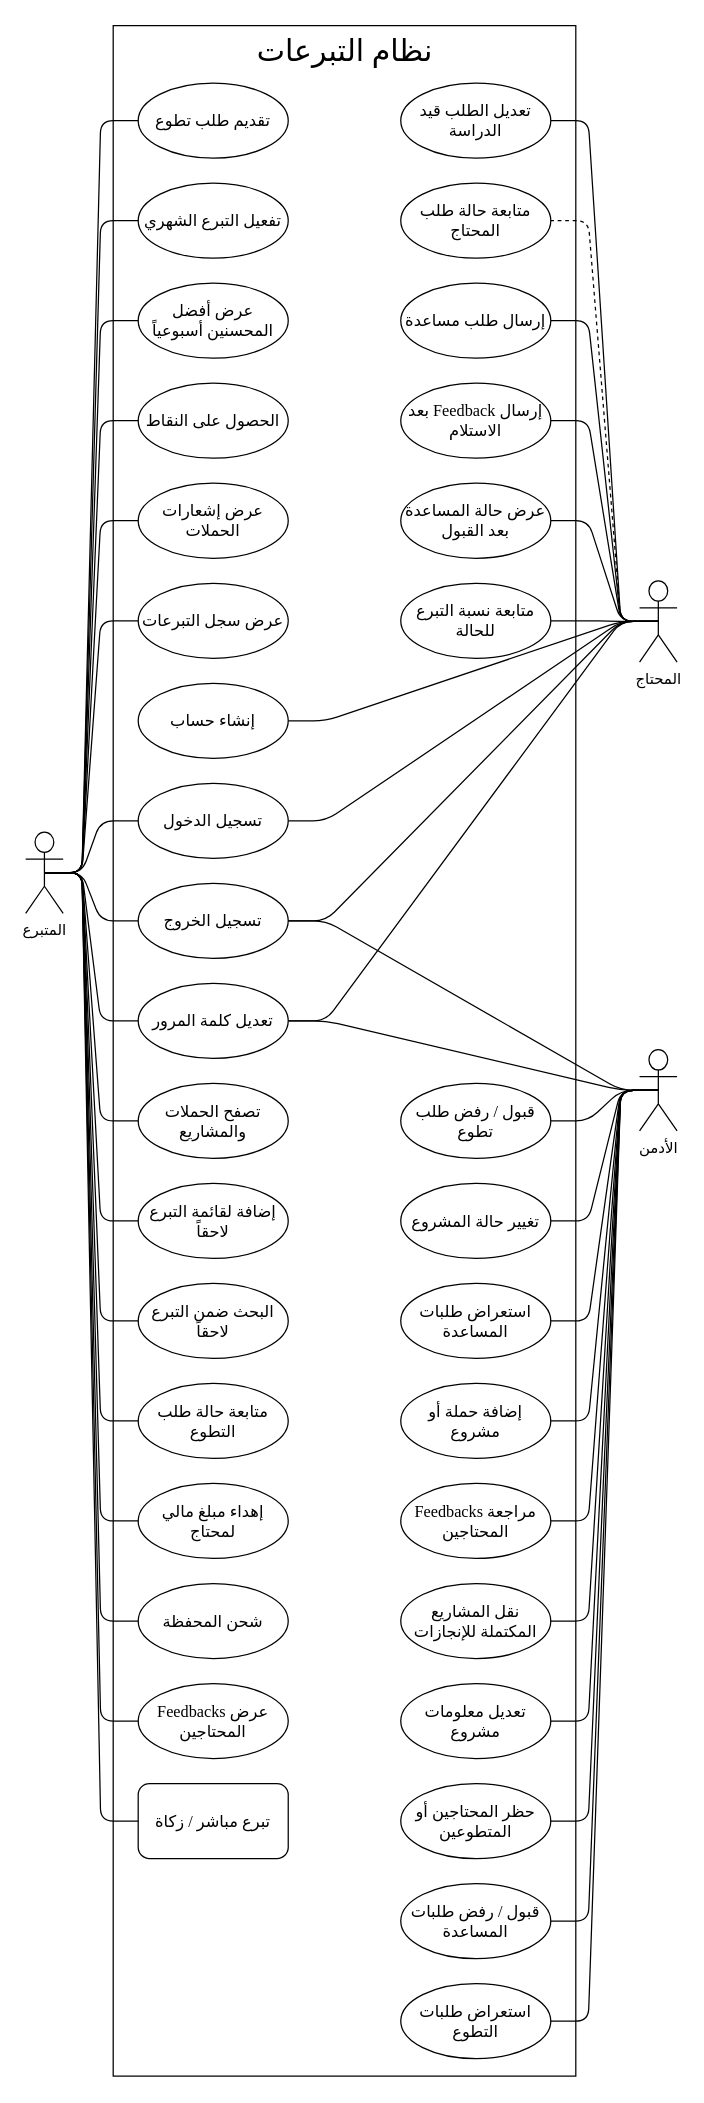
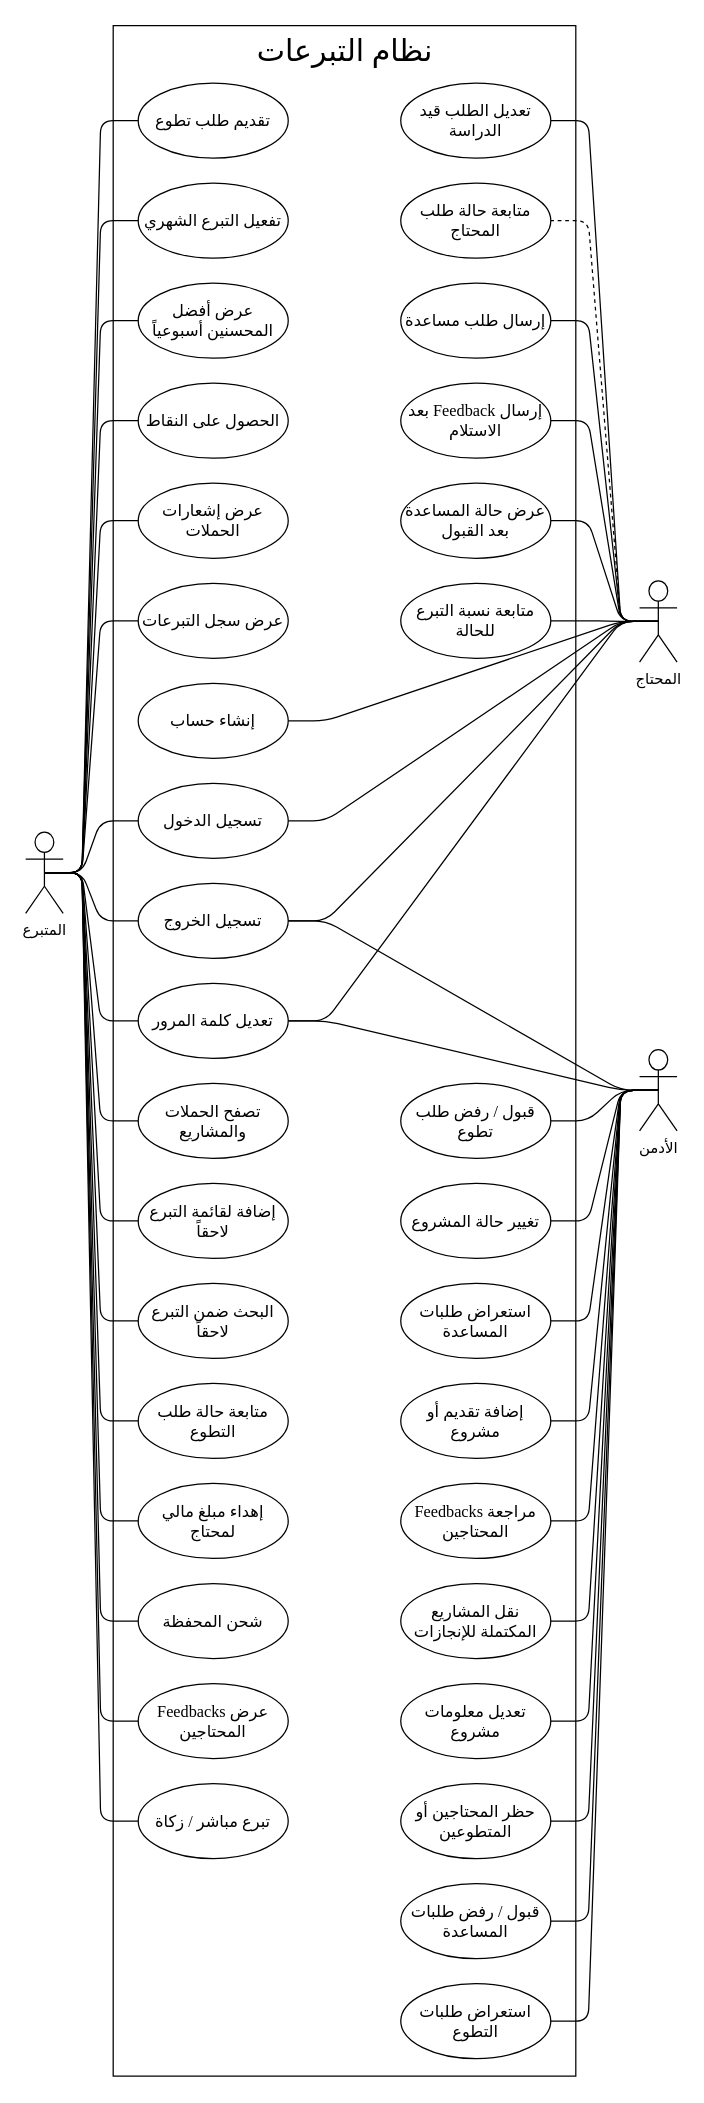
(476, 1421) -> (476, 1421)
(213, 1821) -> (213, 1821)
